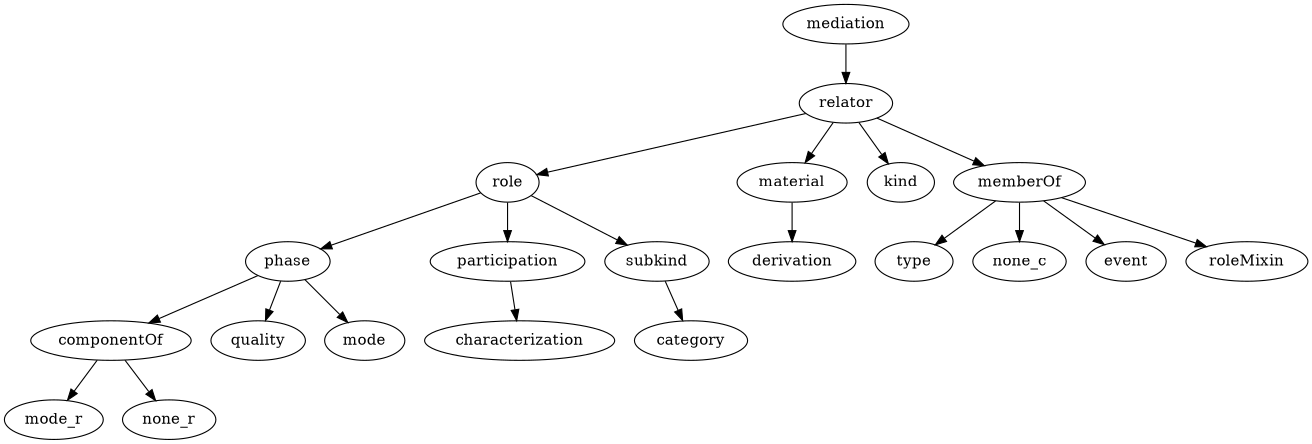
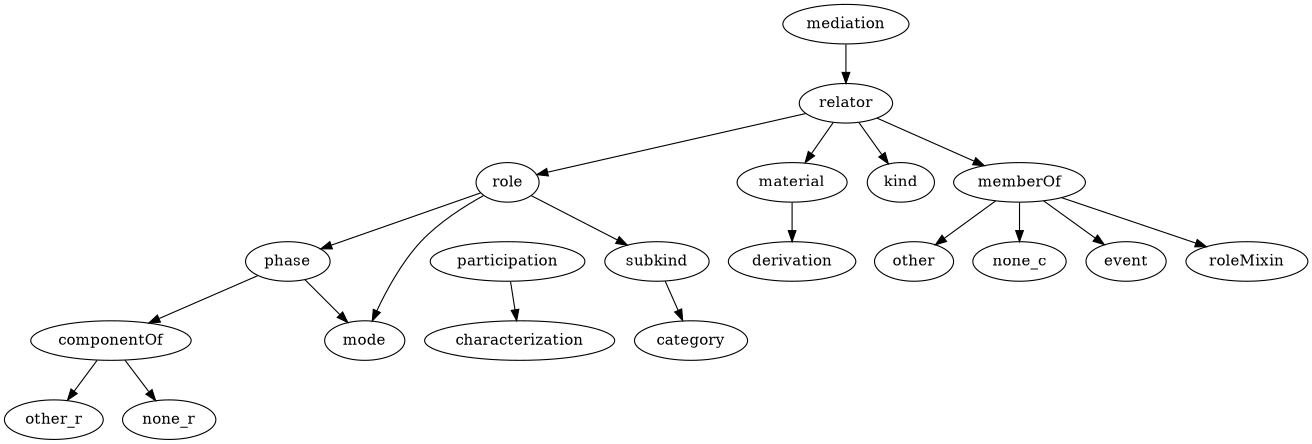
(508, 217) -> (420, 243)
(914, 261) -> (914, 261)
(258, 341) -> none
(54, 420) -> (54, 420)
